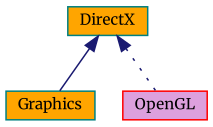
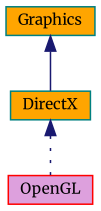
(75, 70) -> (50, 71)
